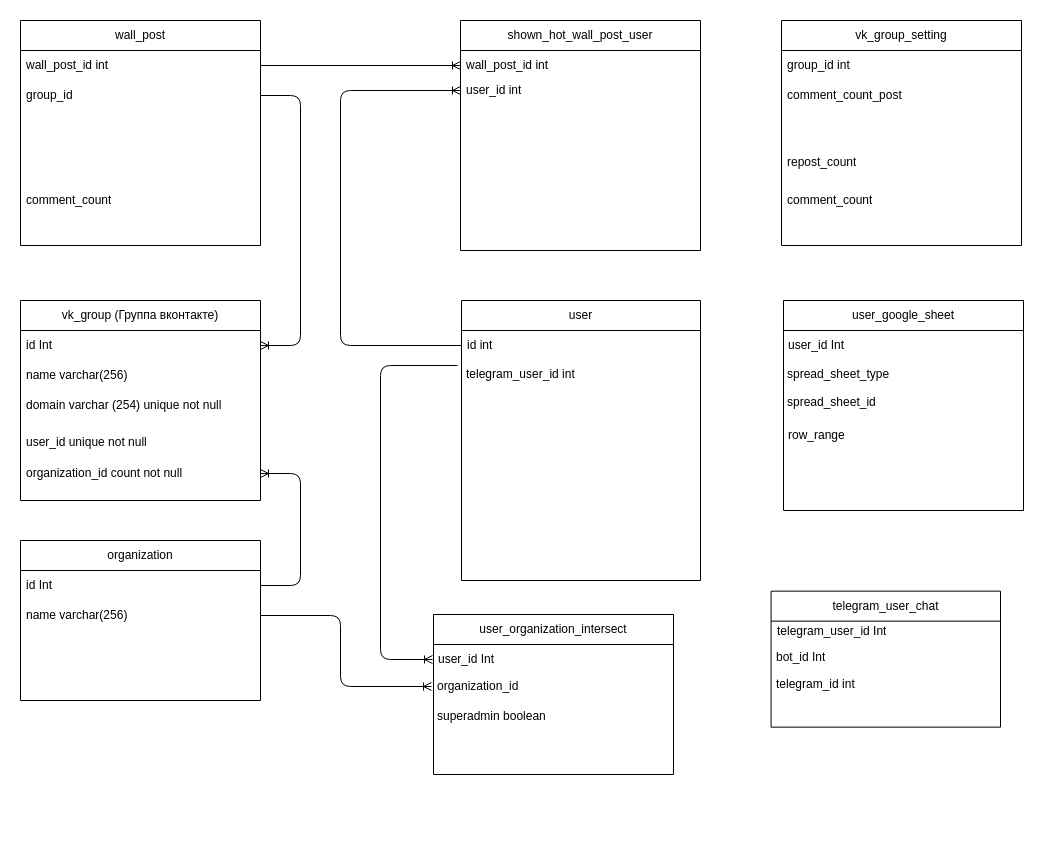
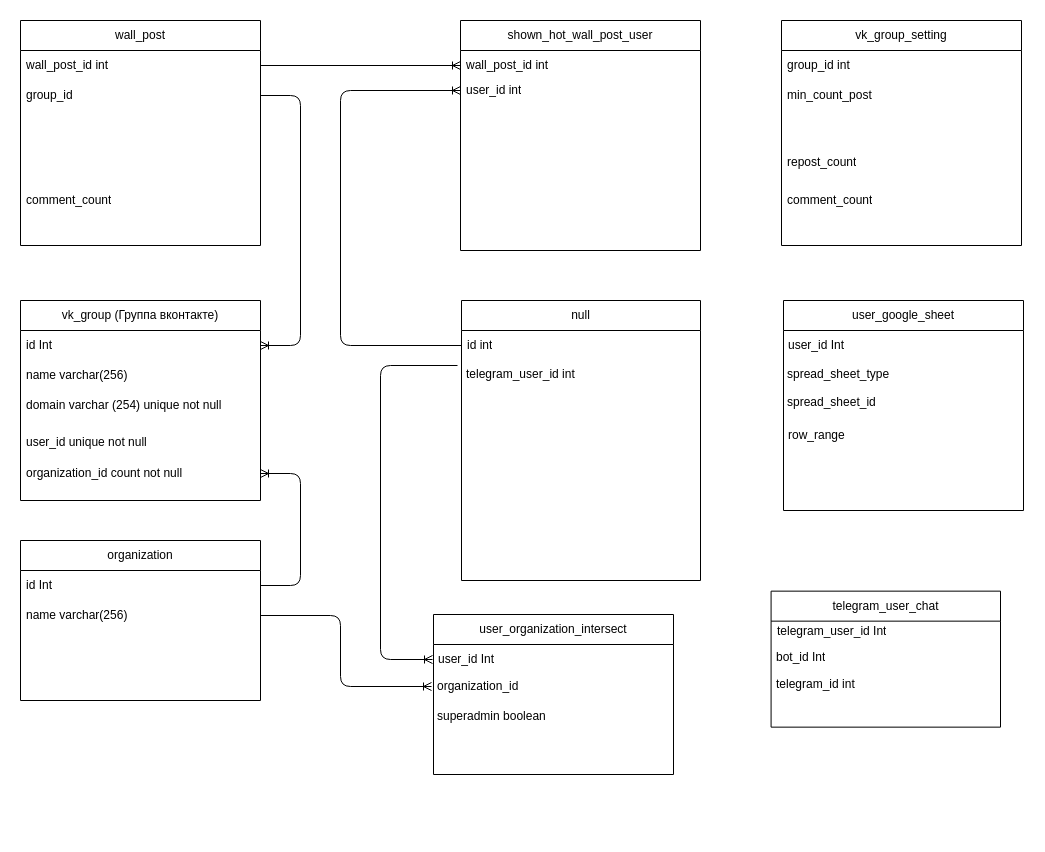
(848, 96) -> (833, 96)
(581, 316) -> (581, 316)
